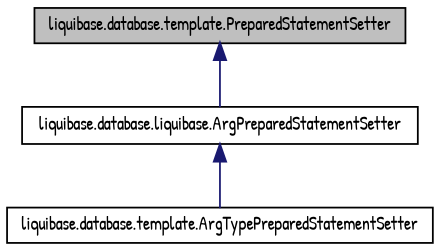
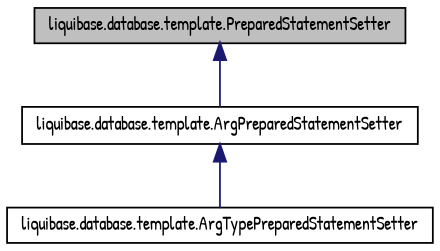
(220, 125) -> (220, 125)
